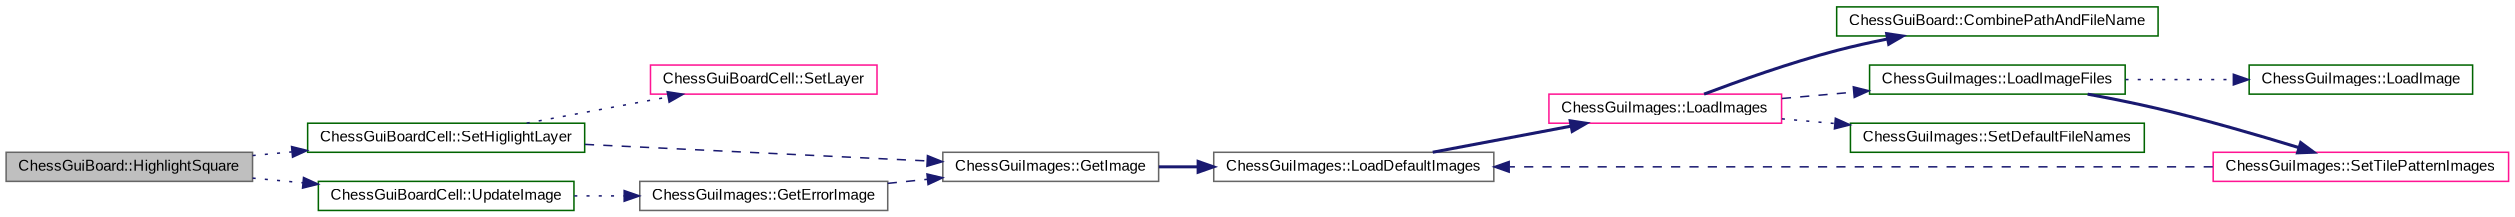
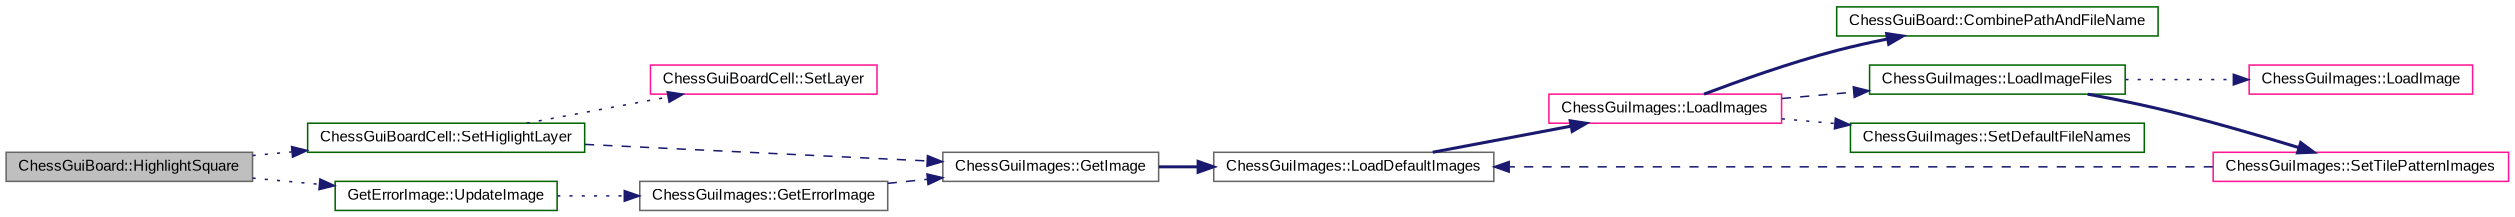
(2361, 80) -> (2361, 80)
(446, 196) -> (446, 196)
